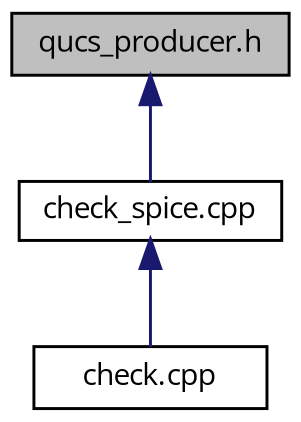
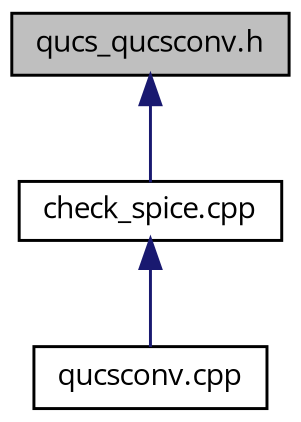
(150, 44) -> (150, 44)
(150, 378) -> (150, 378)
